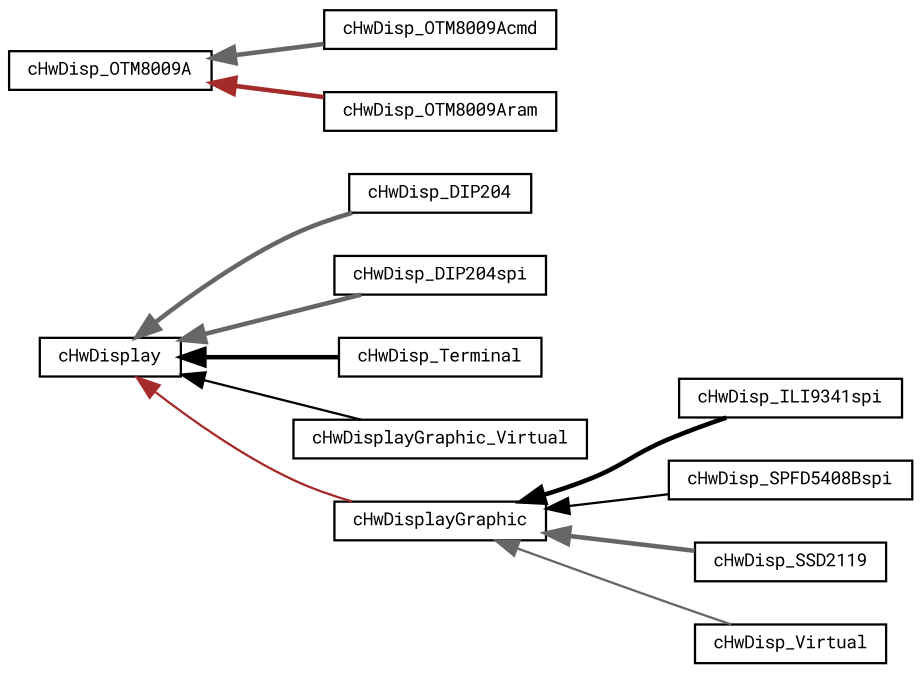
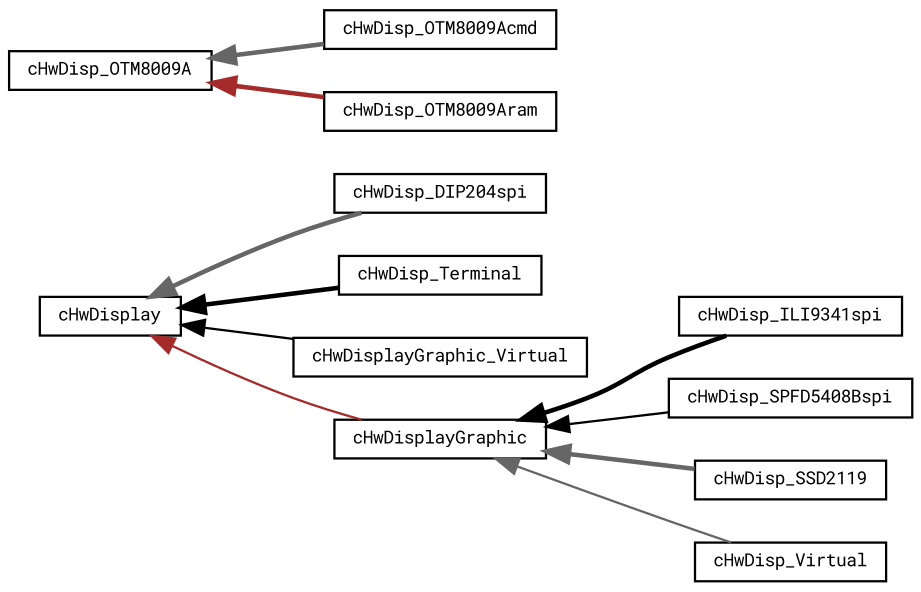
(440, 193) -> none
